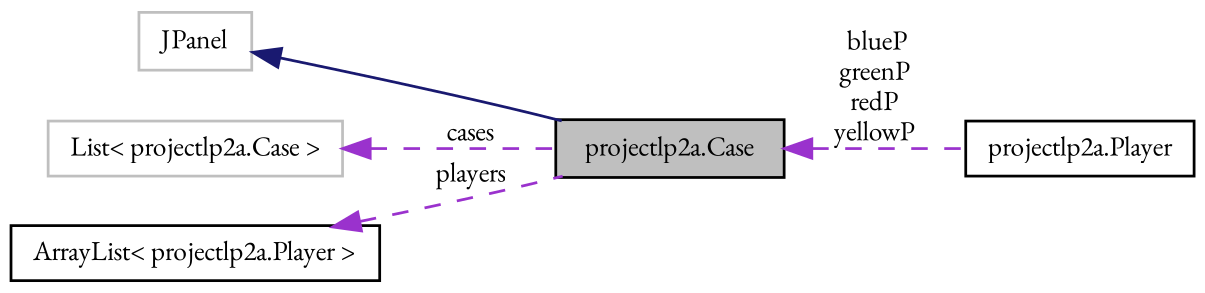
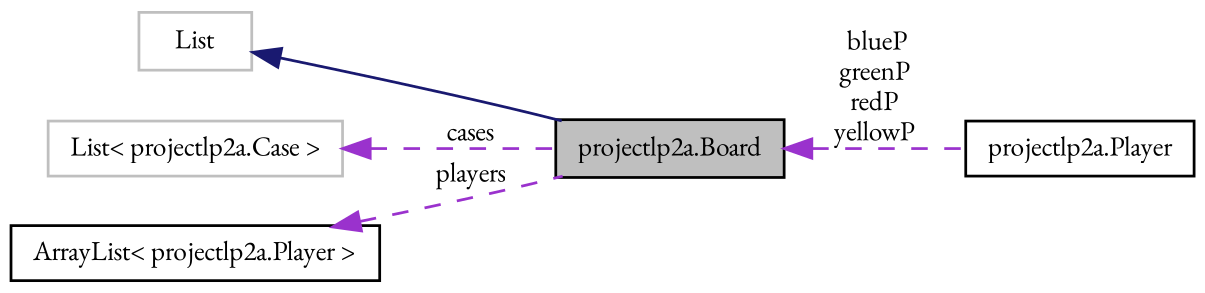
(195, 41) -> (195, 41)
(670, 149) -> (670, 149)
